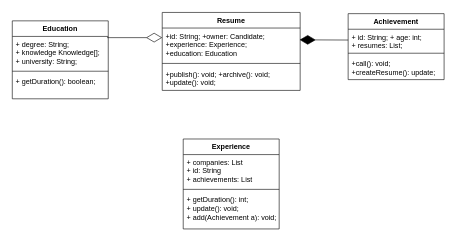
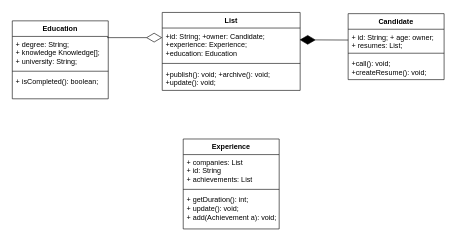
(231, 21) -> (231, 21)
(396, 22) -> (396, 22)
(391, 42) -> (396, 42)
(397, 73) -> (393, 68)
(61, 82) -> (60, 82)
